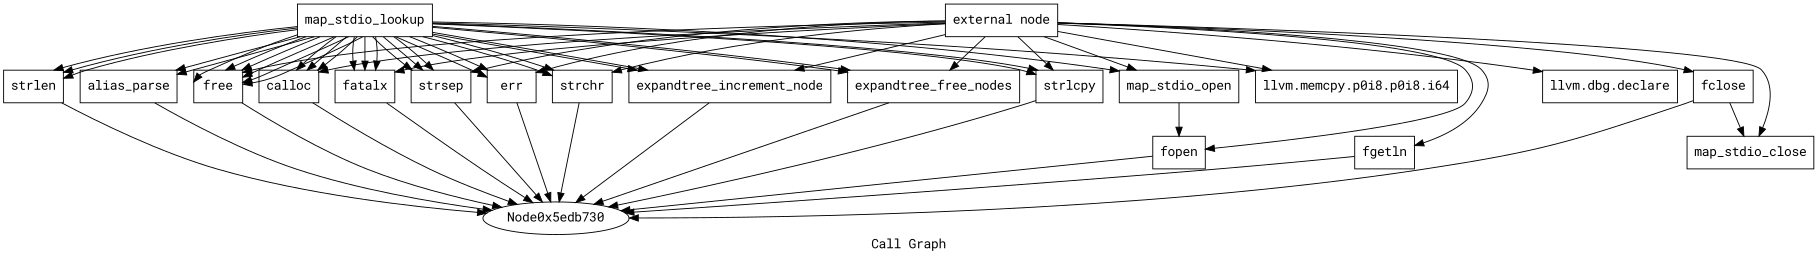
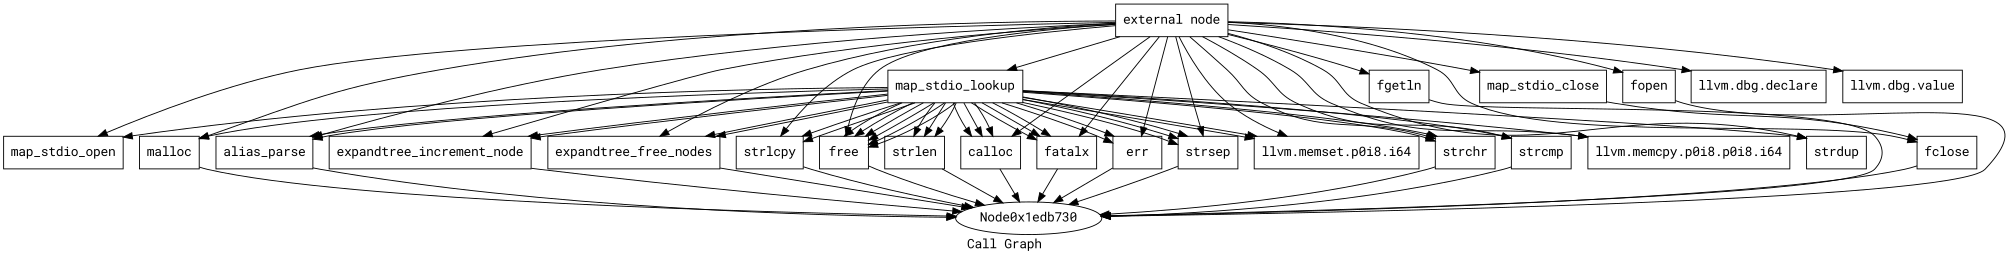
none -> (1068, 52)
none -> (715, 54)
none -> (1903, 86)
(1179, 115) -> none
(1735, 115) -> (1758, 116)
none -> (169, 153)
none -> (1337, 153)
none -> (1541, 153)
none -> (1836, 153)
(556, 218) -> (1029, 218)
